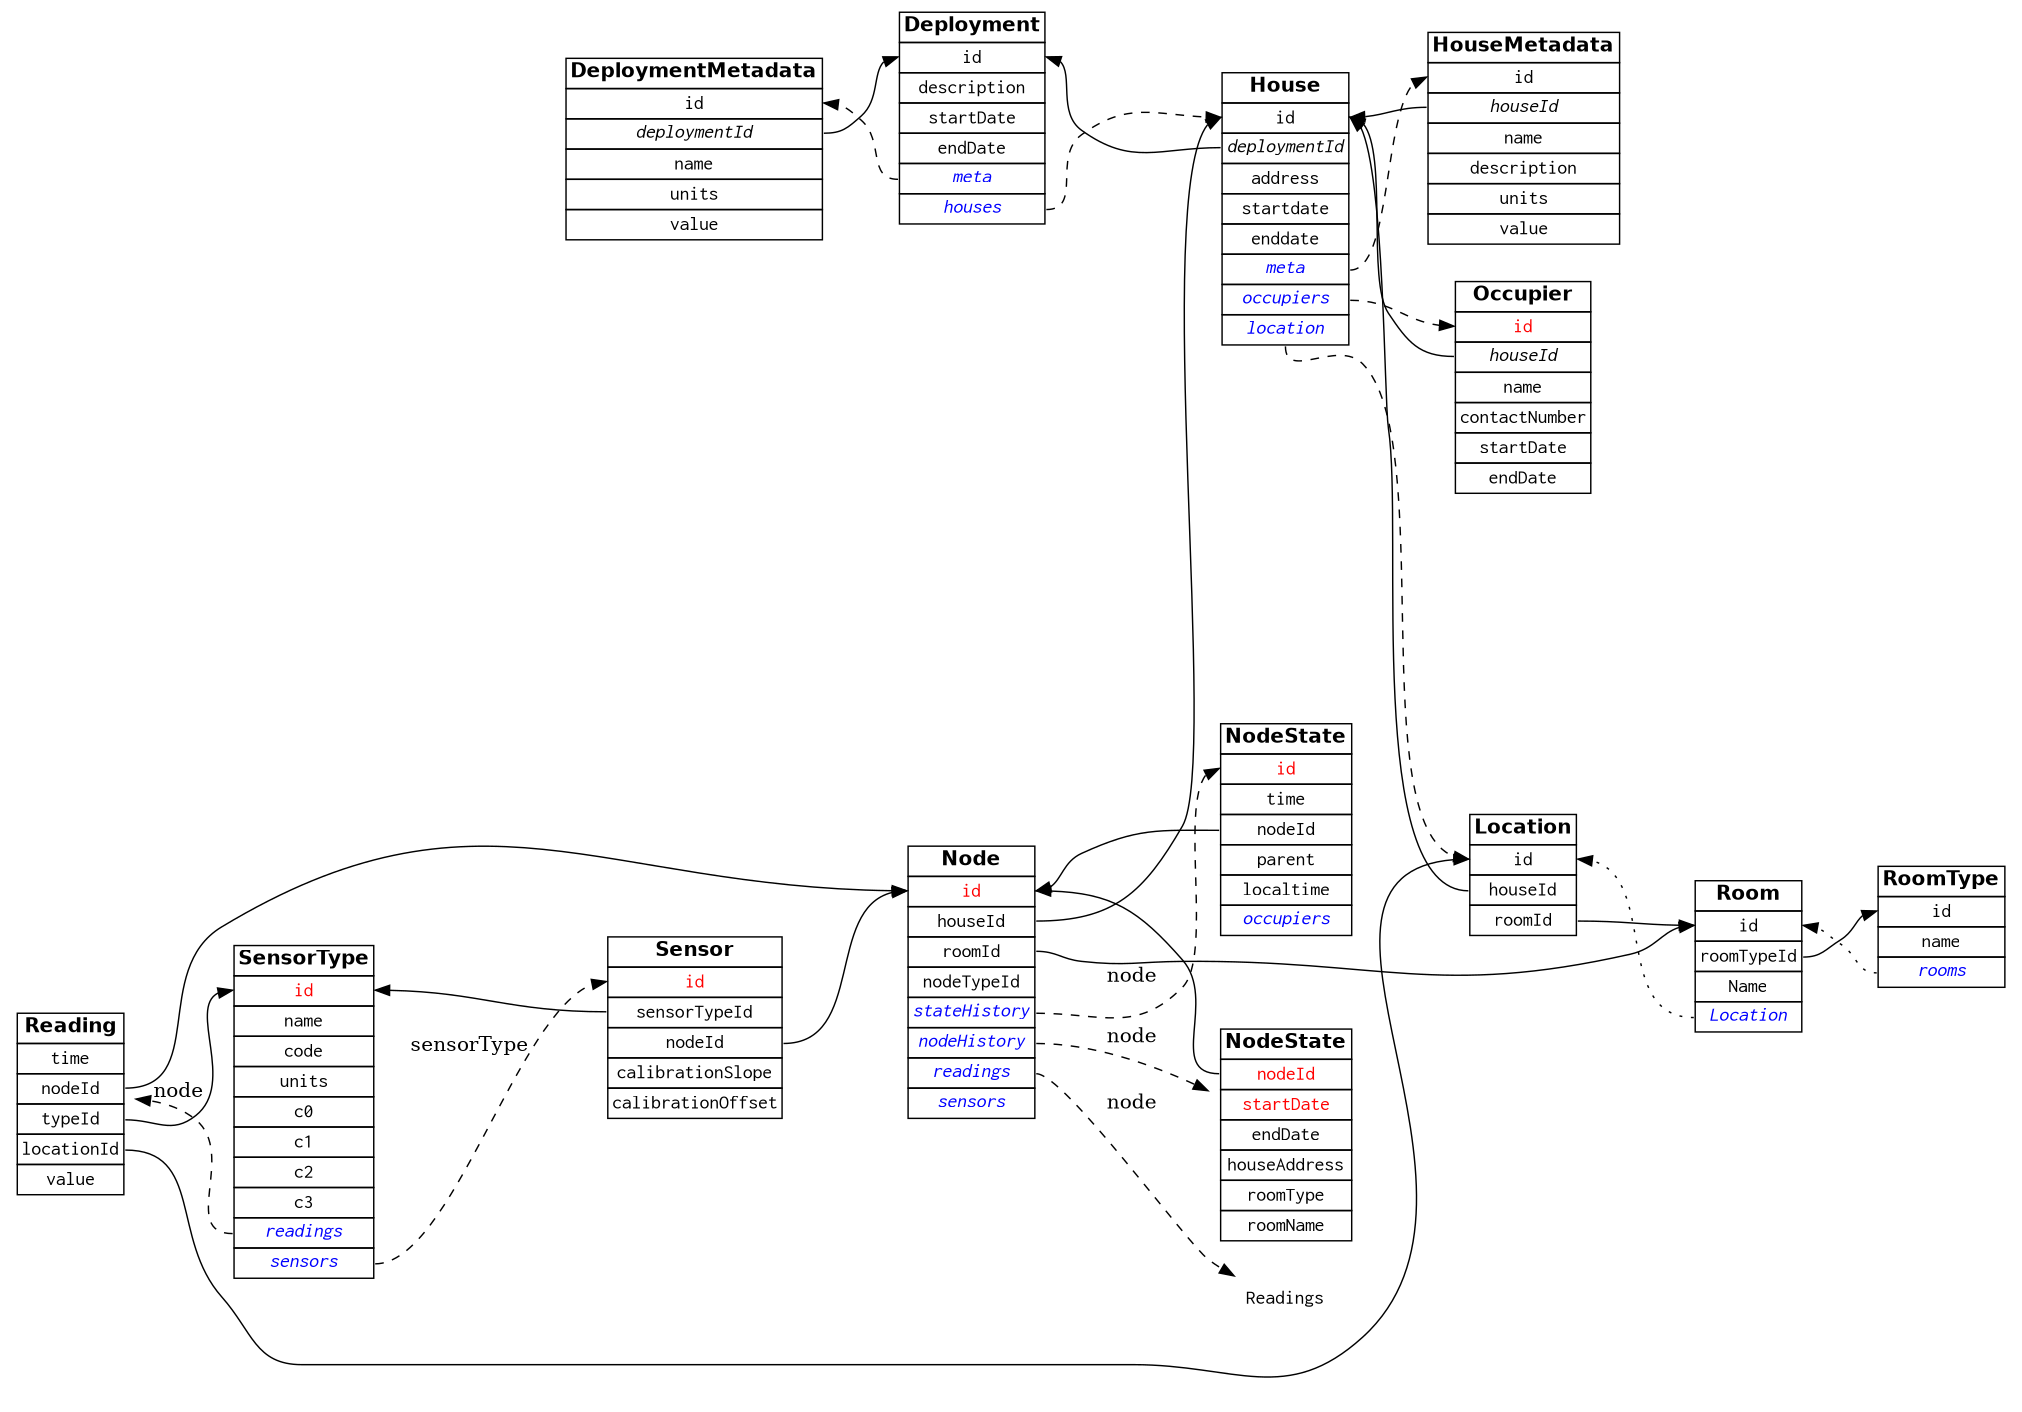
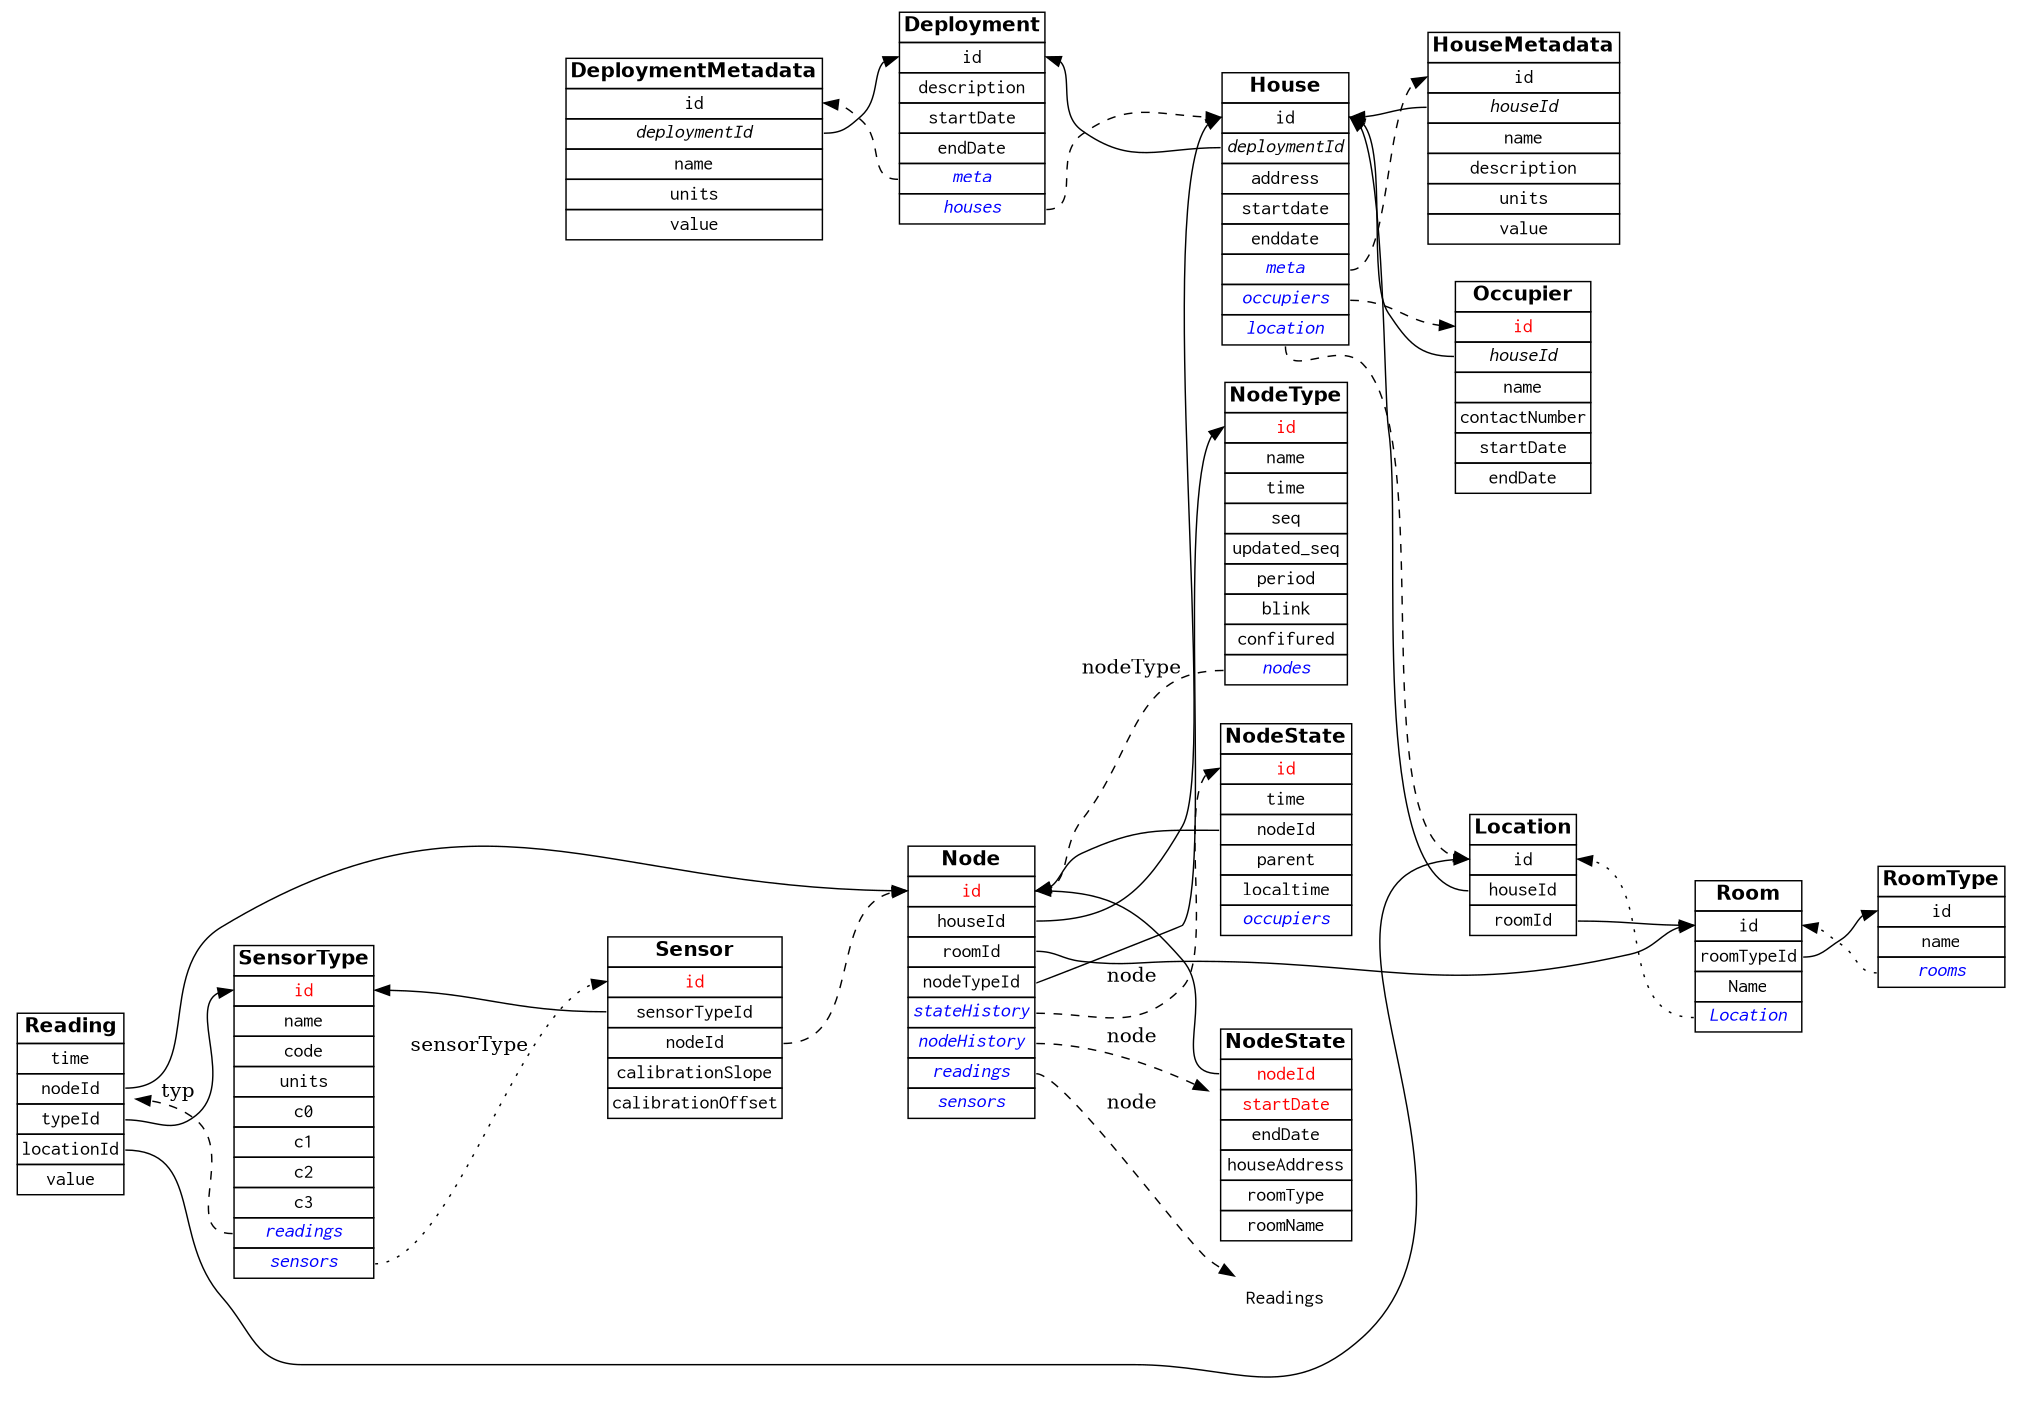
none -> (1285, 534)
(843, 974) -> (843, 974)
(179, 1092) -> (179, 1092)
(487, 1129) -> (487, 1129)
